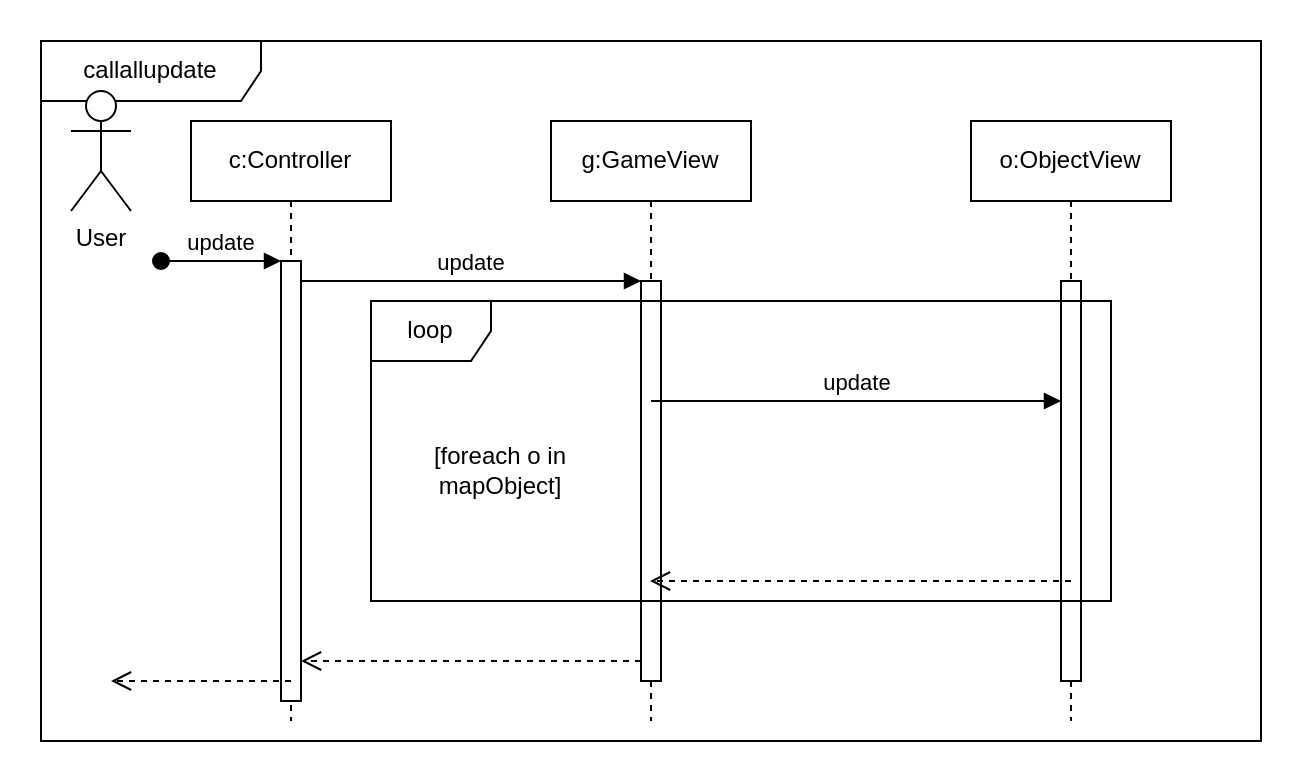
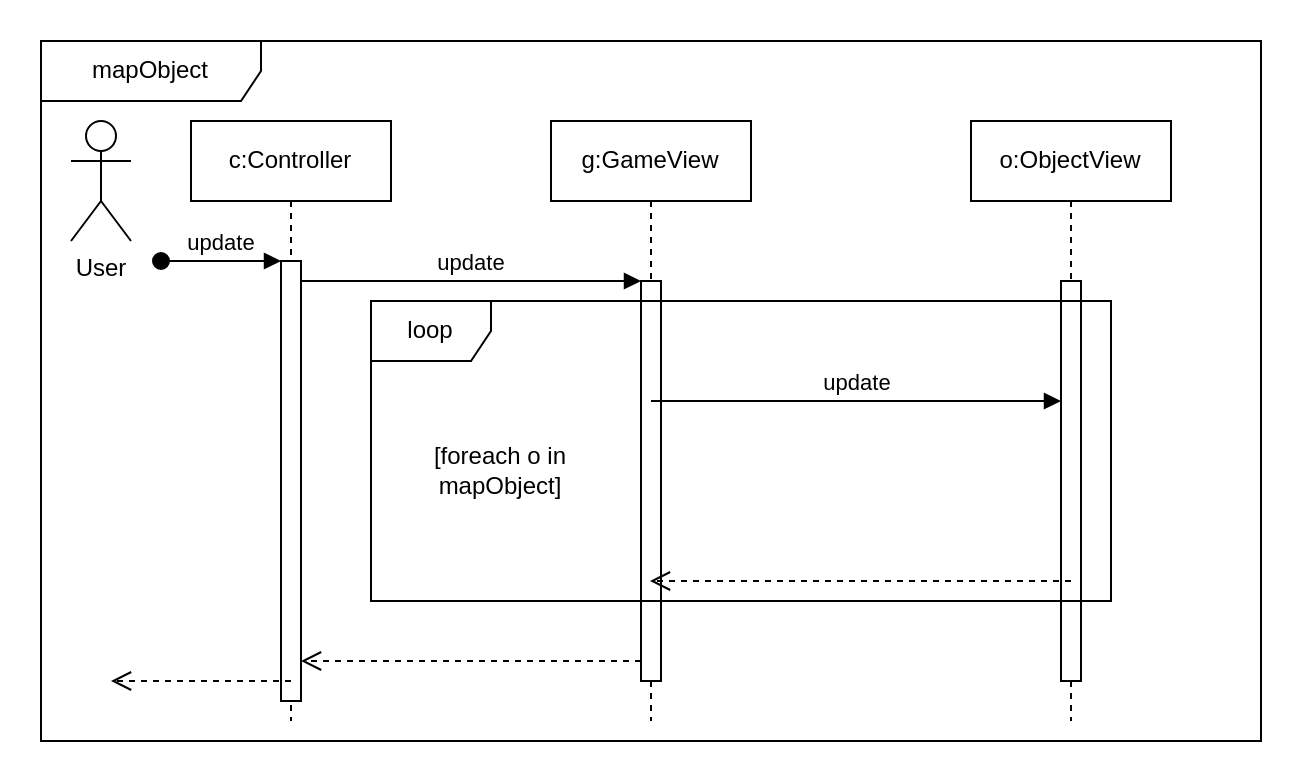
(151, 71) -> (151, 71)
(101, 151) -> (101, 181)
